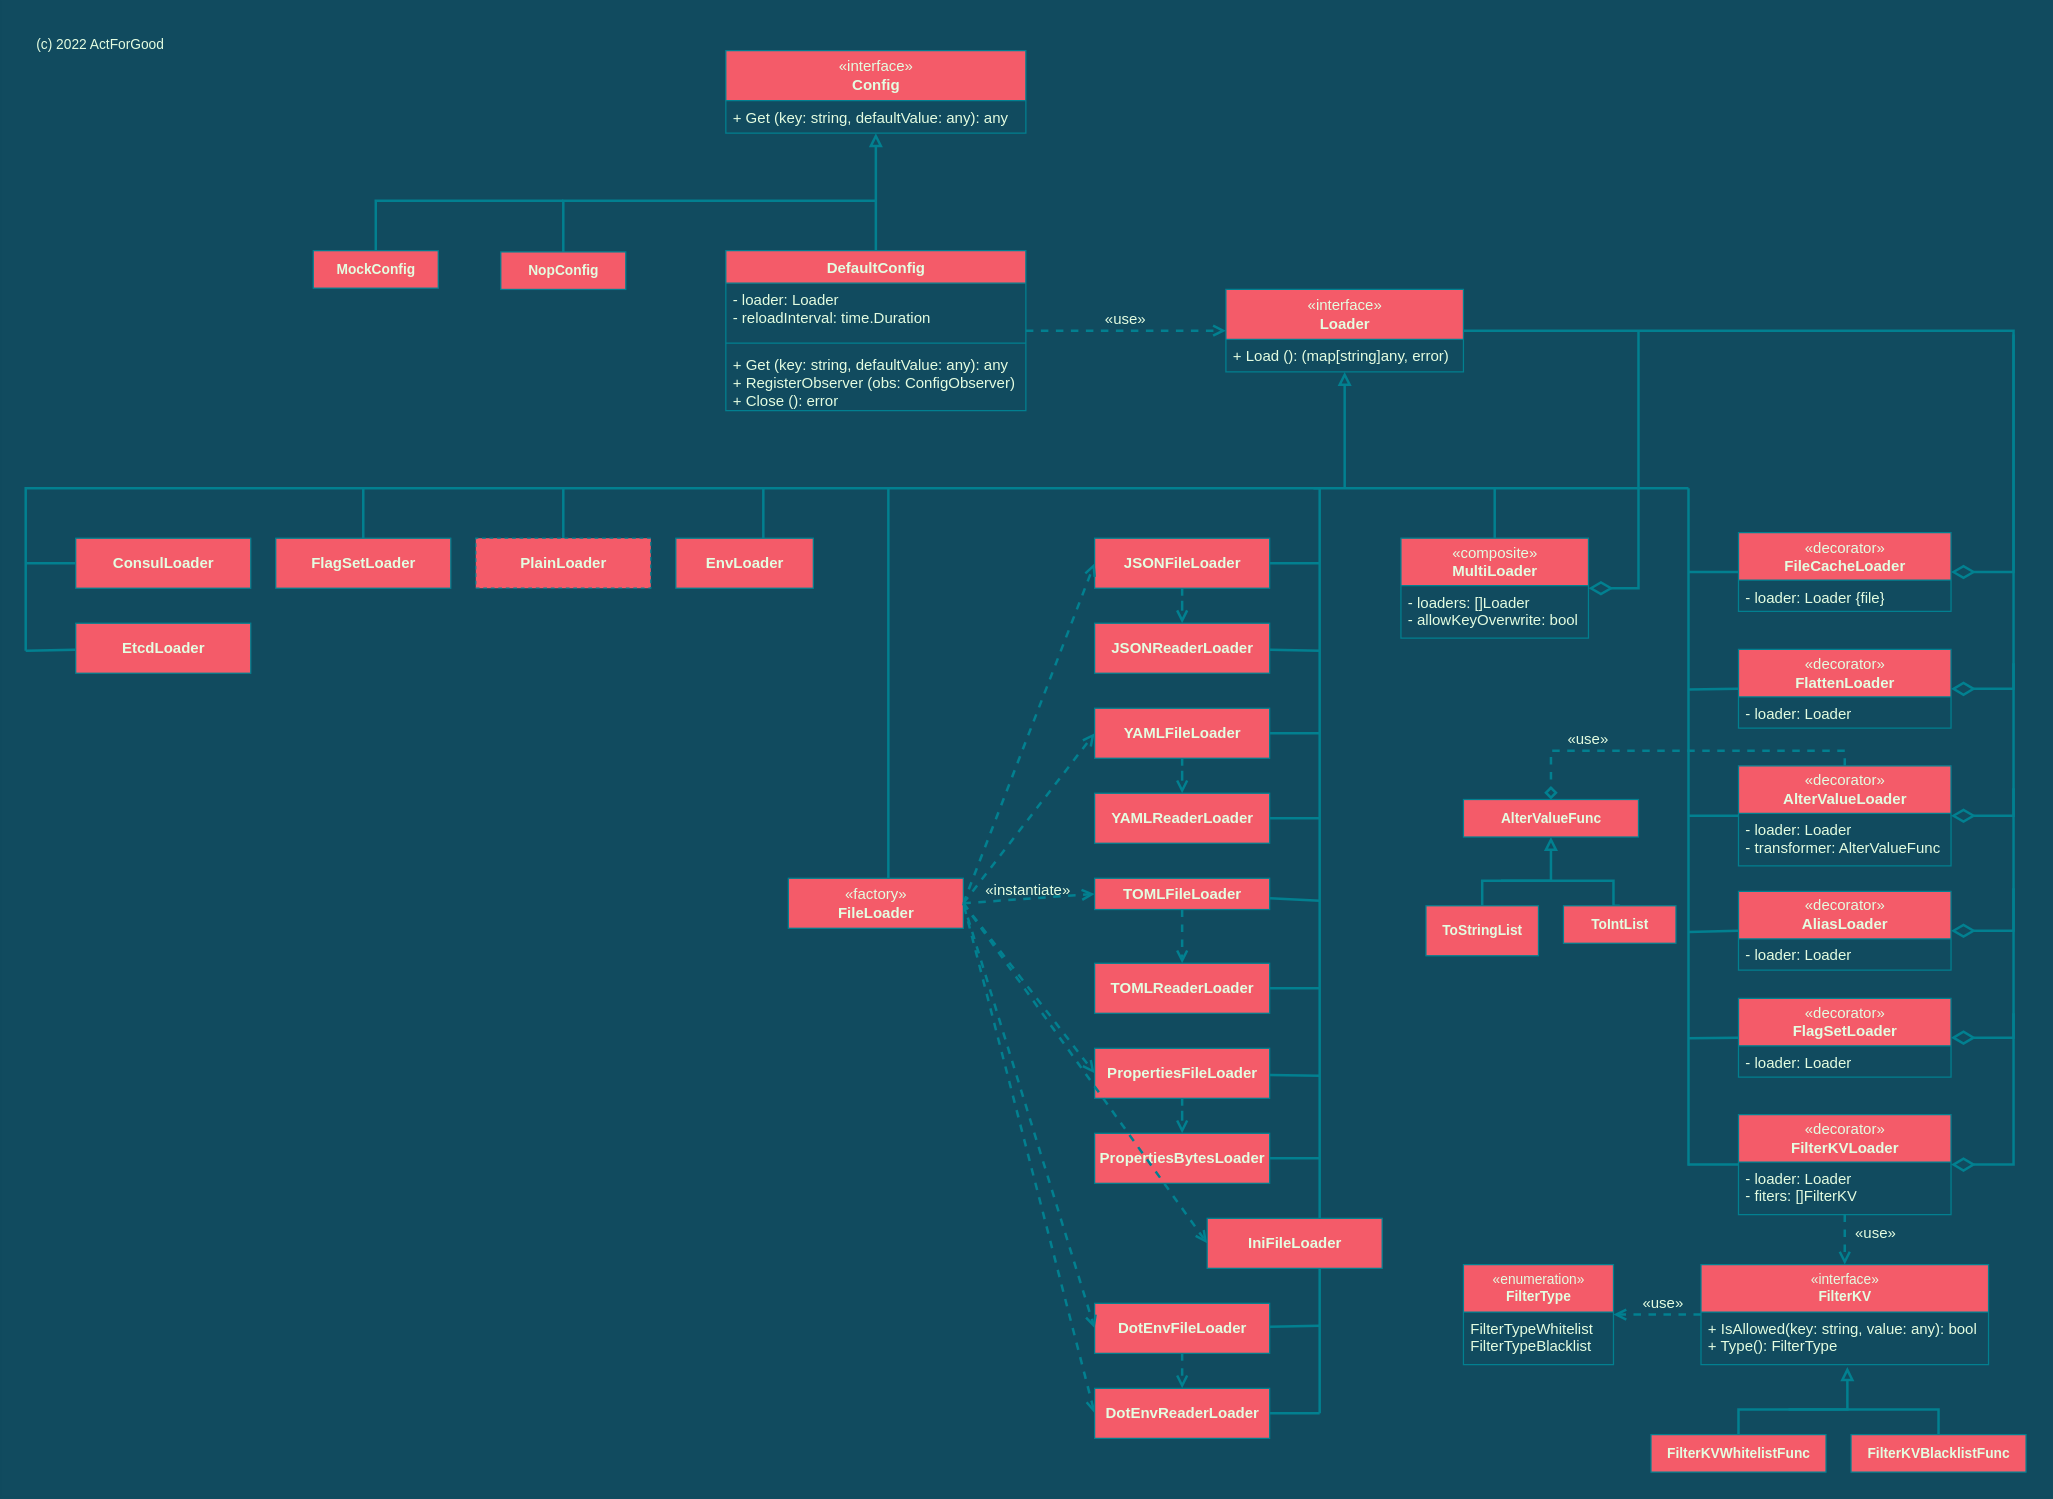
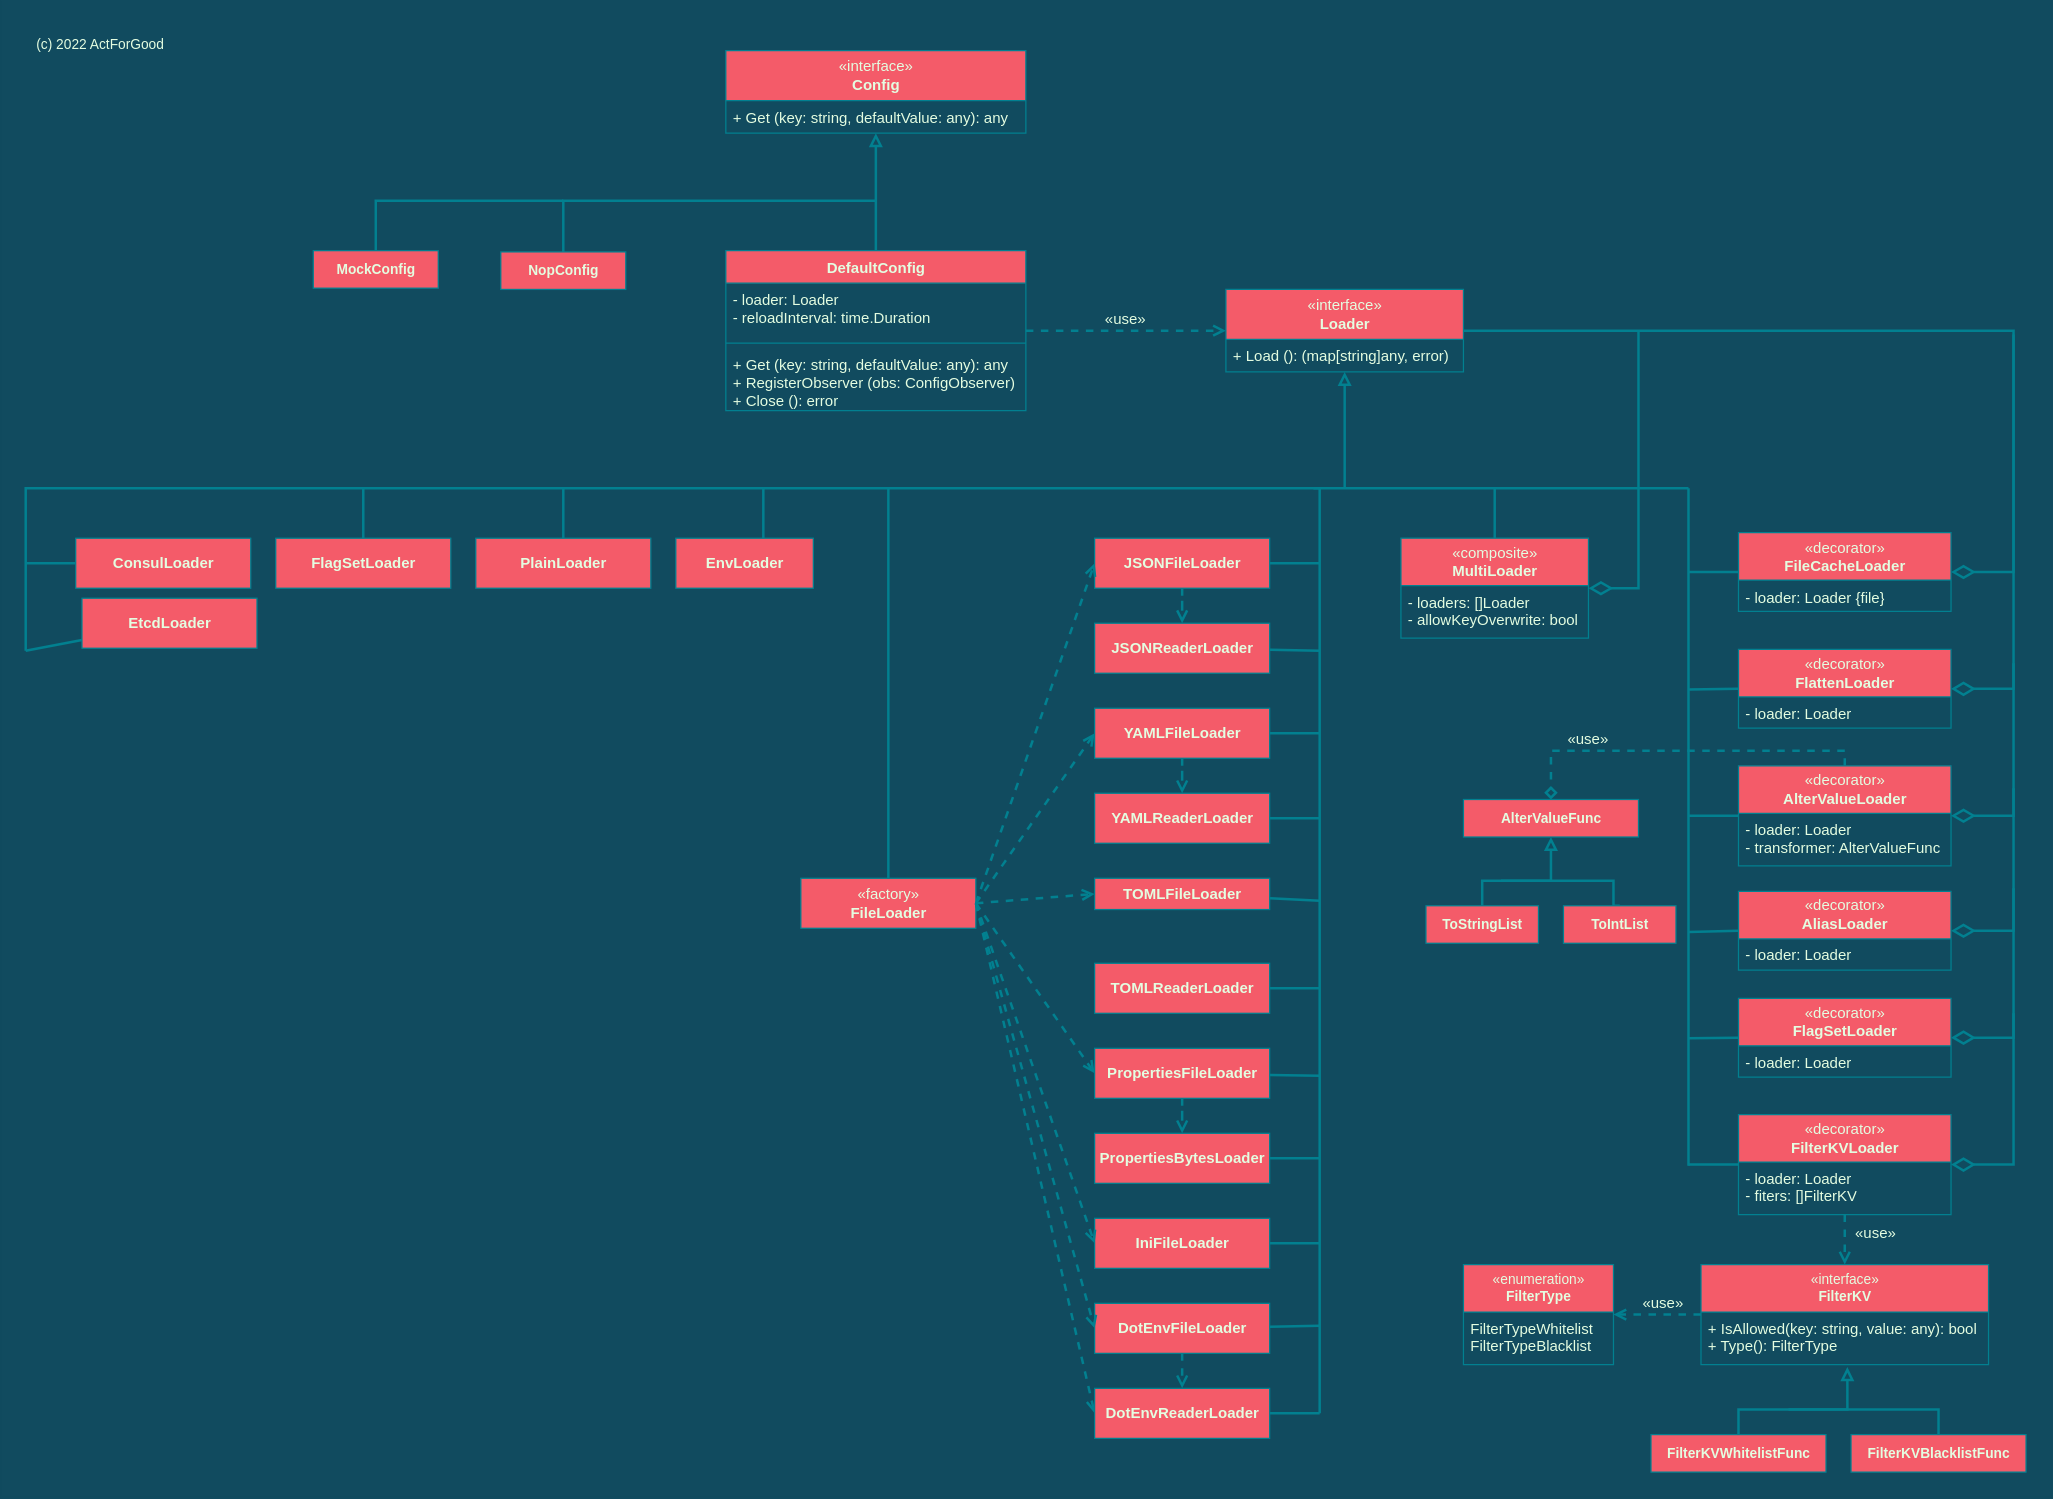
(563, 563) -> (563, 563)
(163, 648) -> (169, 623)
(1028, 891) -> none
(876, 903) -> (888, 903)
(1482, 931) -> (1482, 924)
(1182, 933) -> none
(1294, 1243) -> (1182, 1243)
